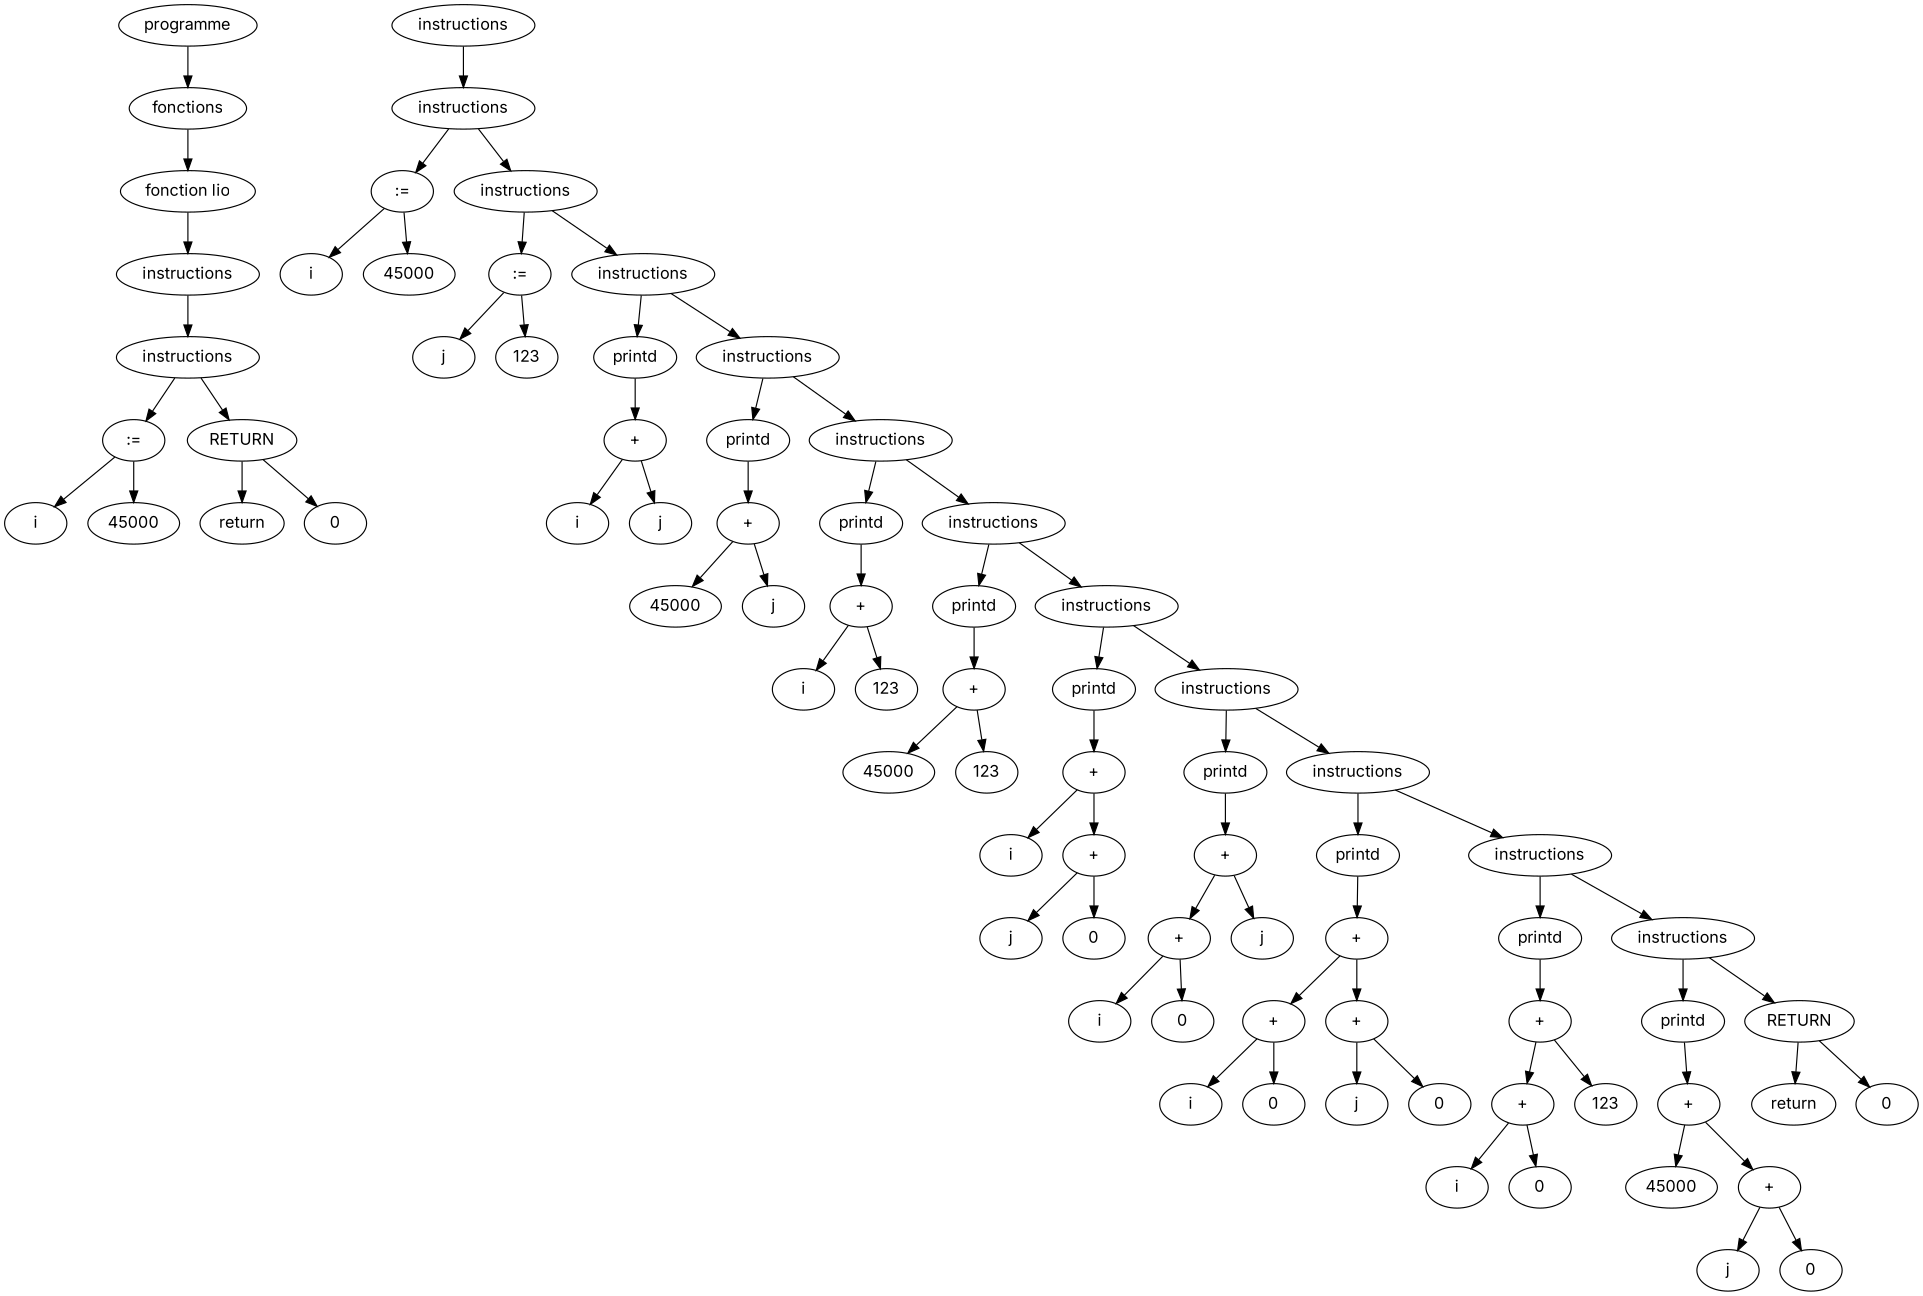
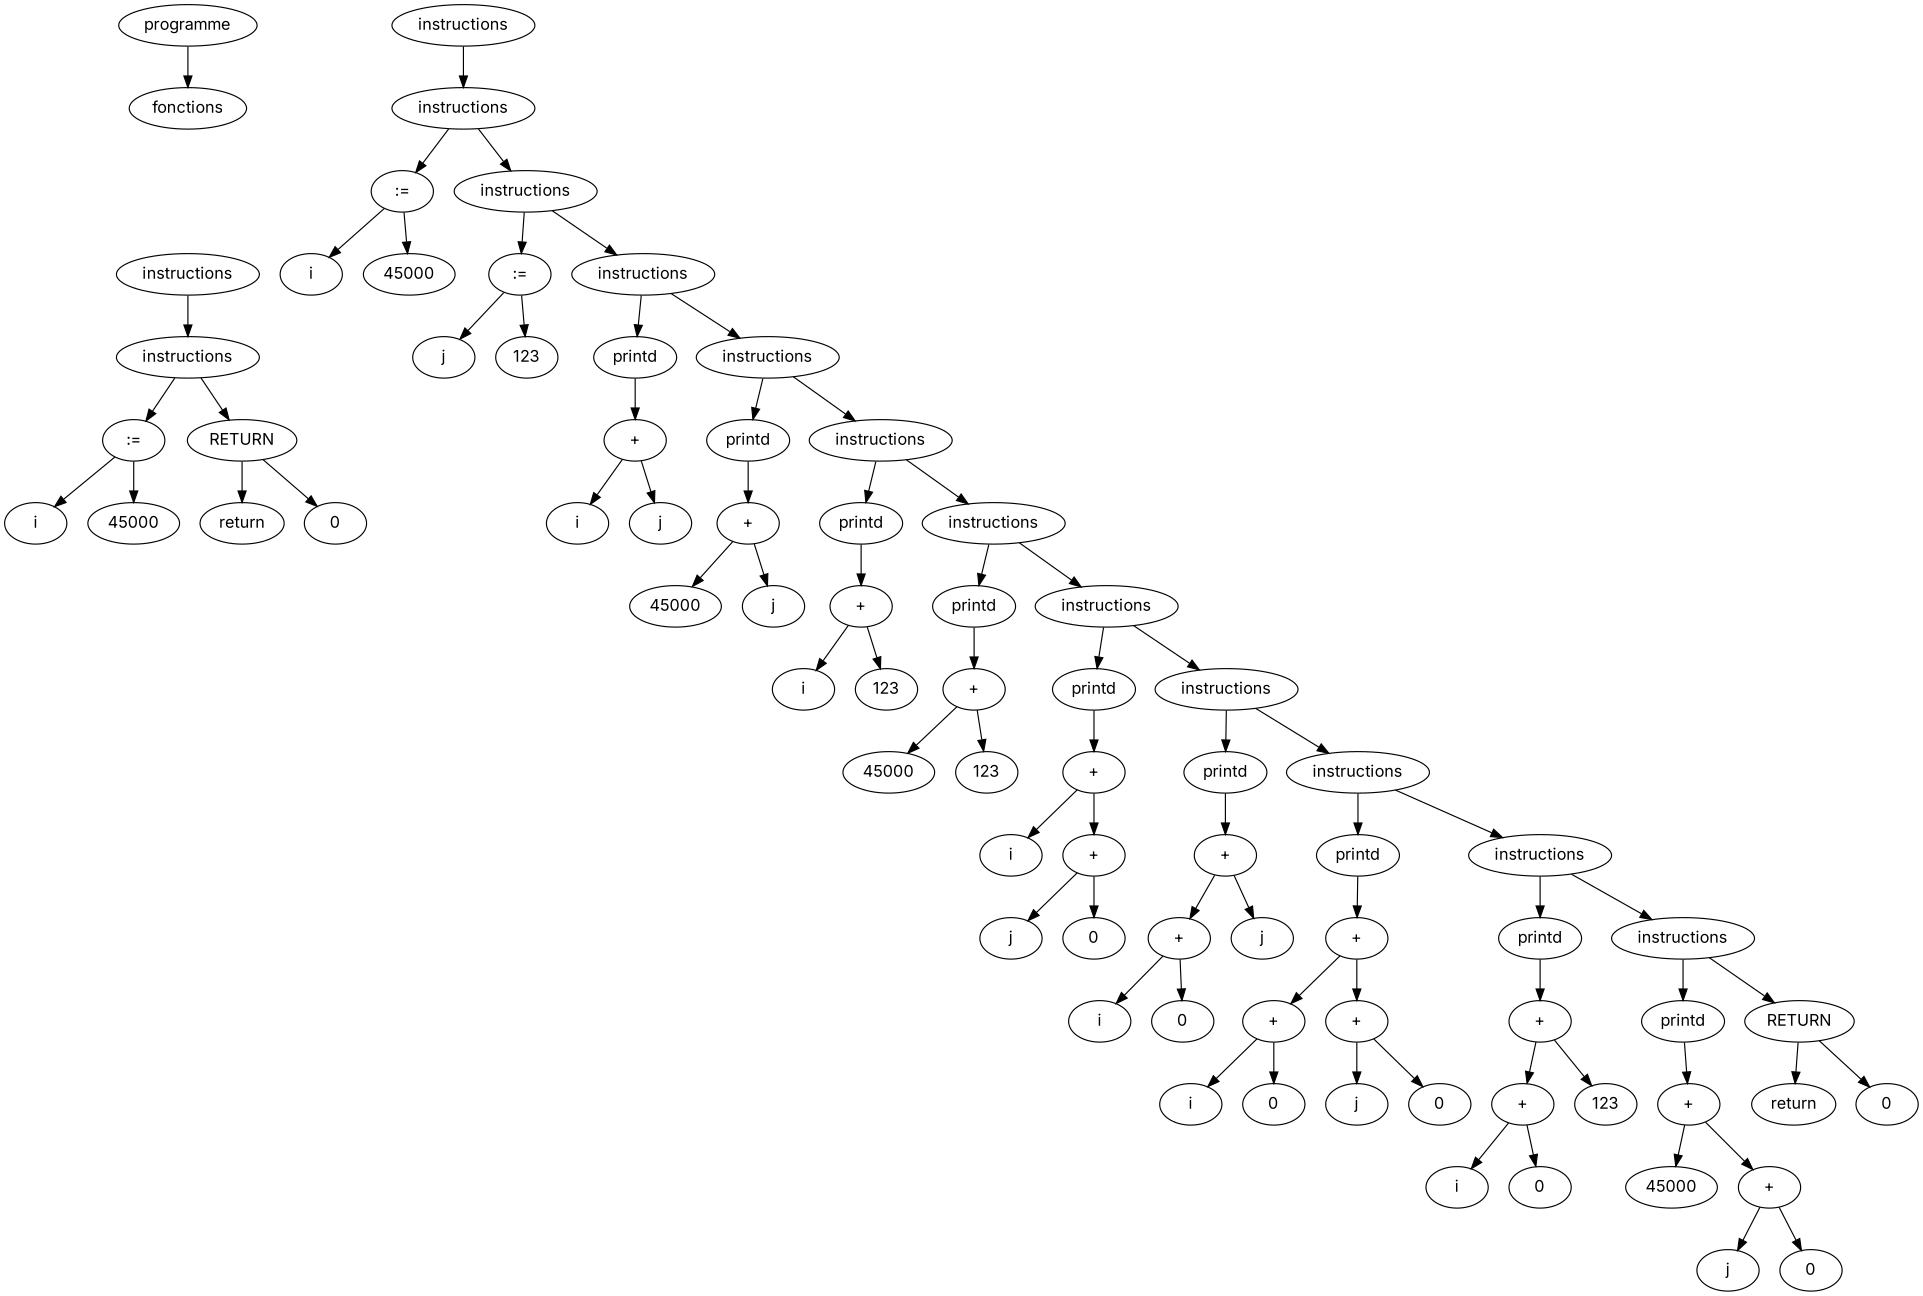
(188, 191) -> none
